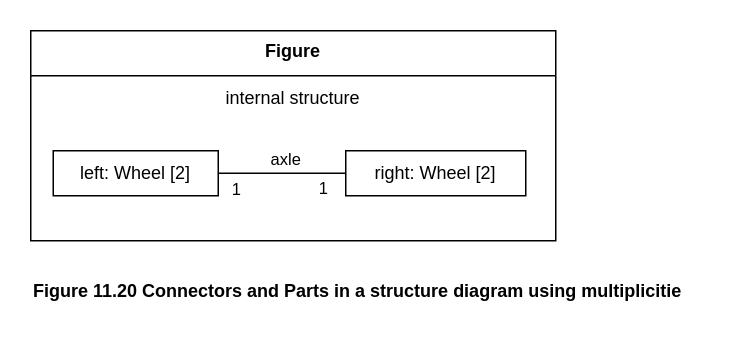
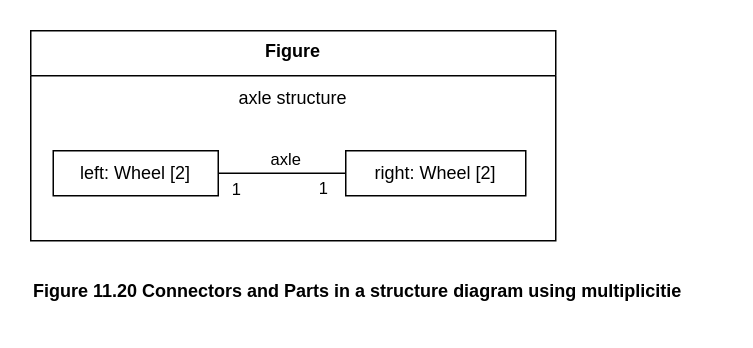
(293, 98) -> (293, 98)
